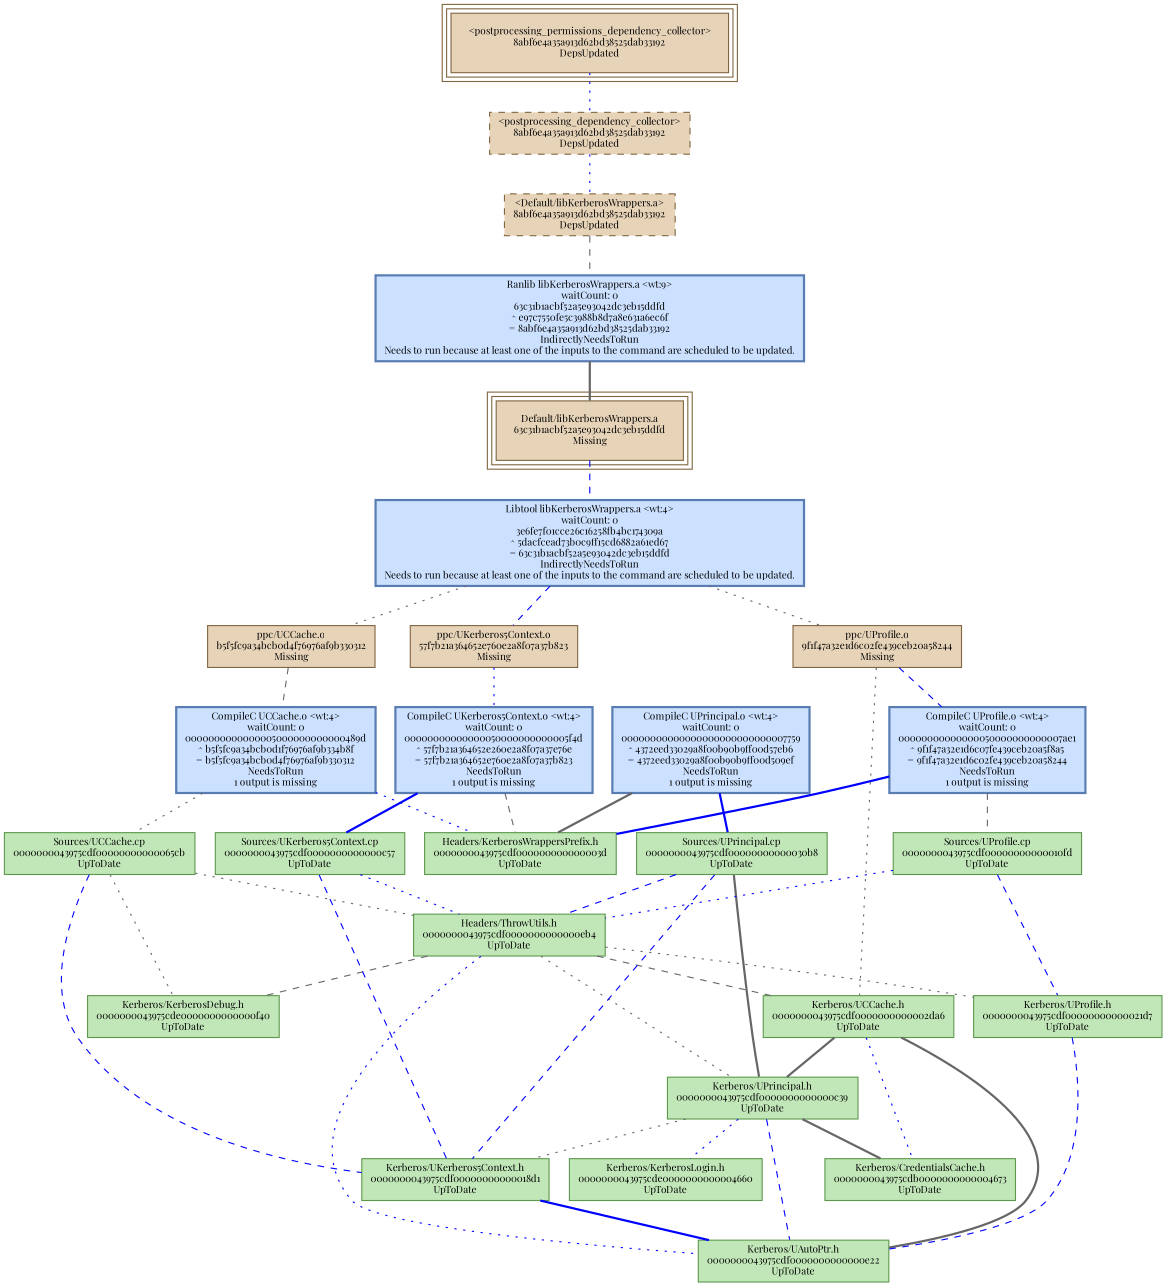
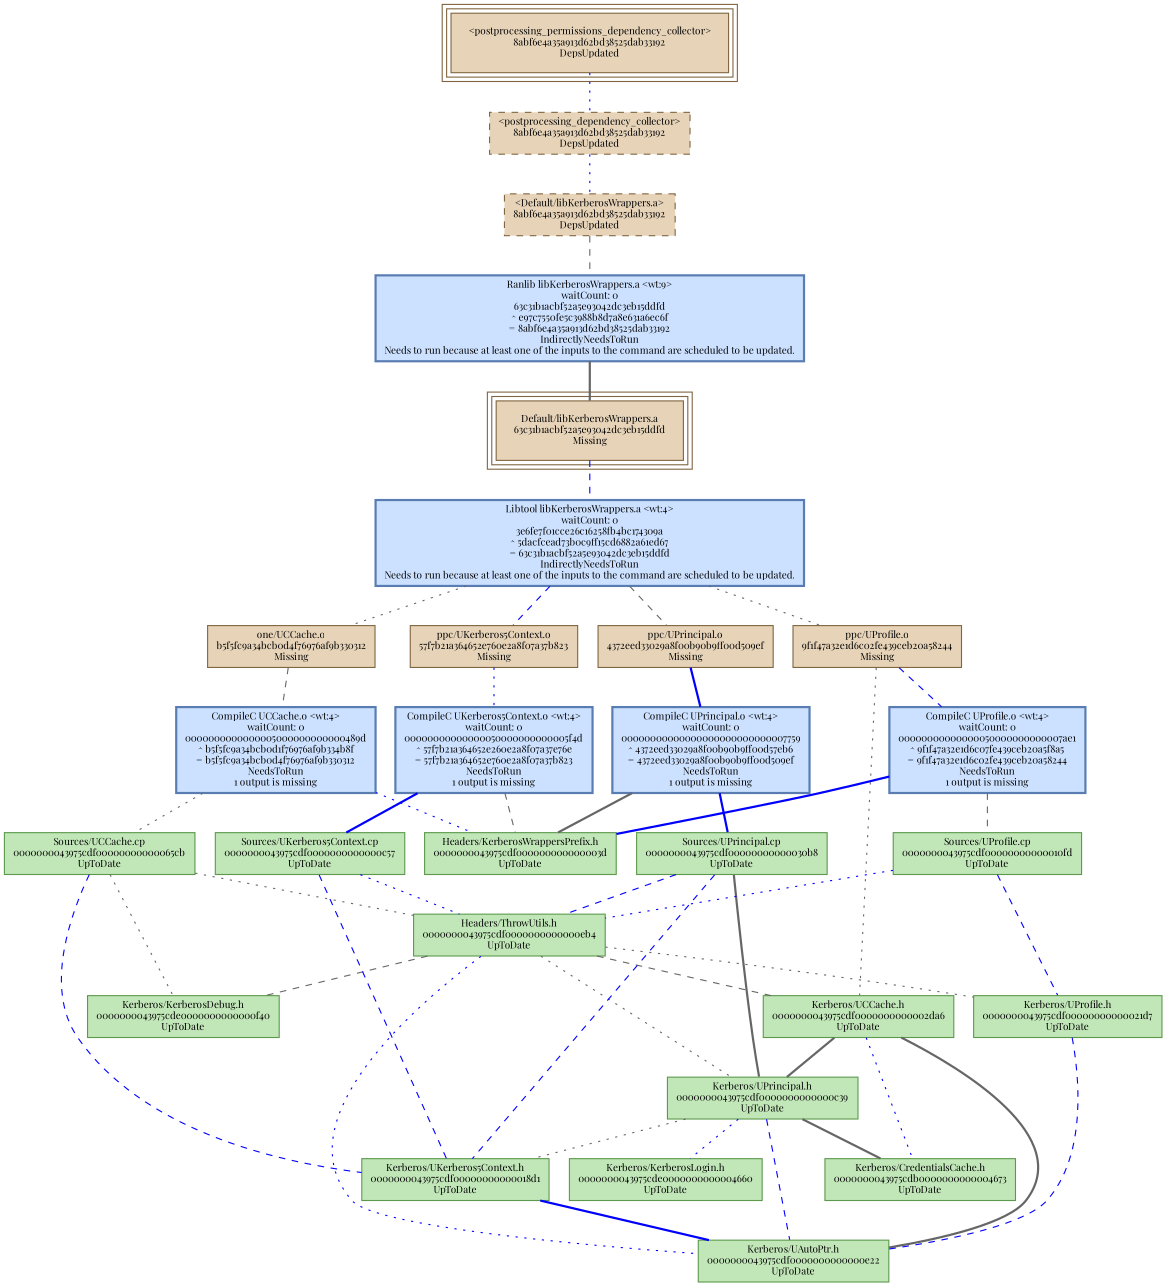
(291, 647) -> (291, 647)
none -> (686, 647)
